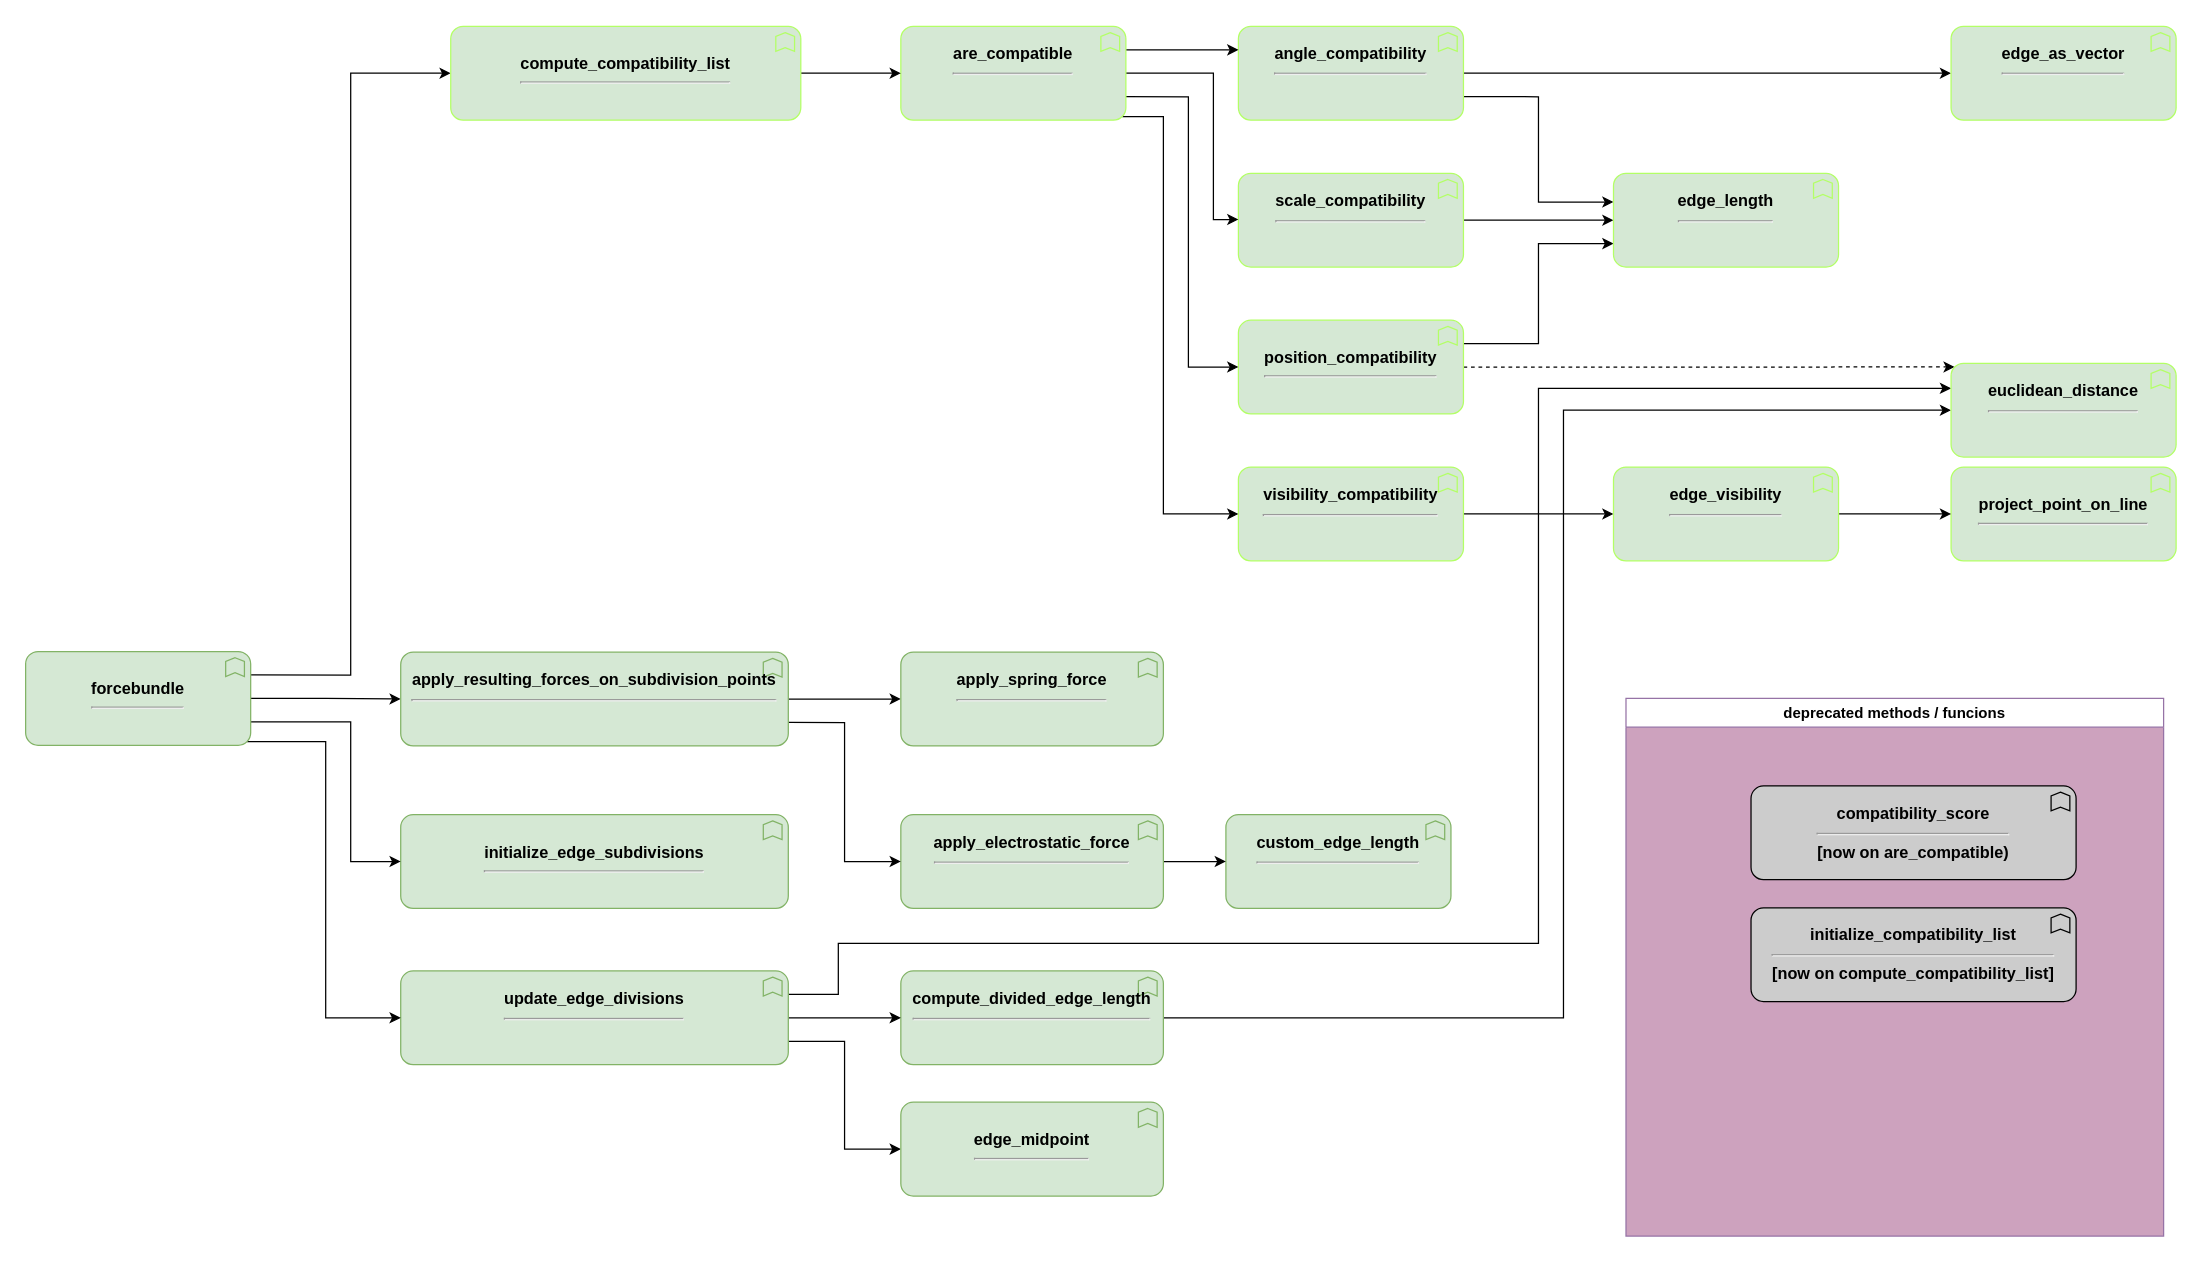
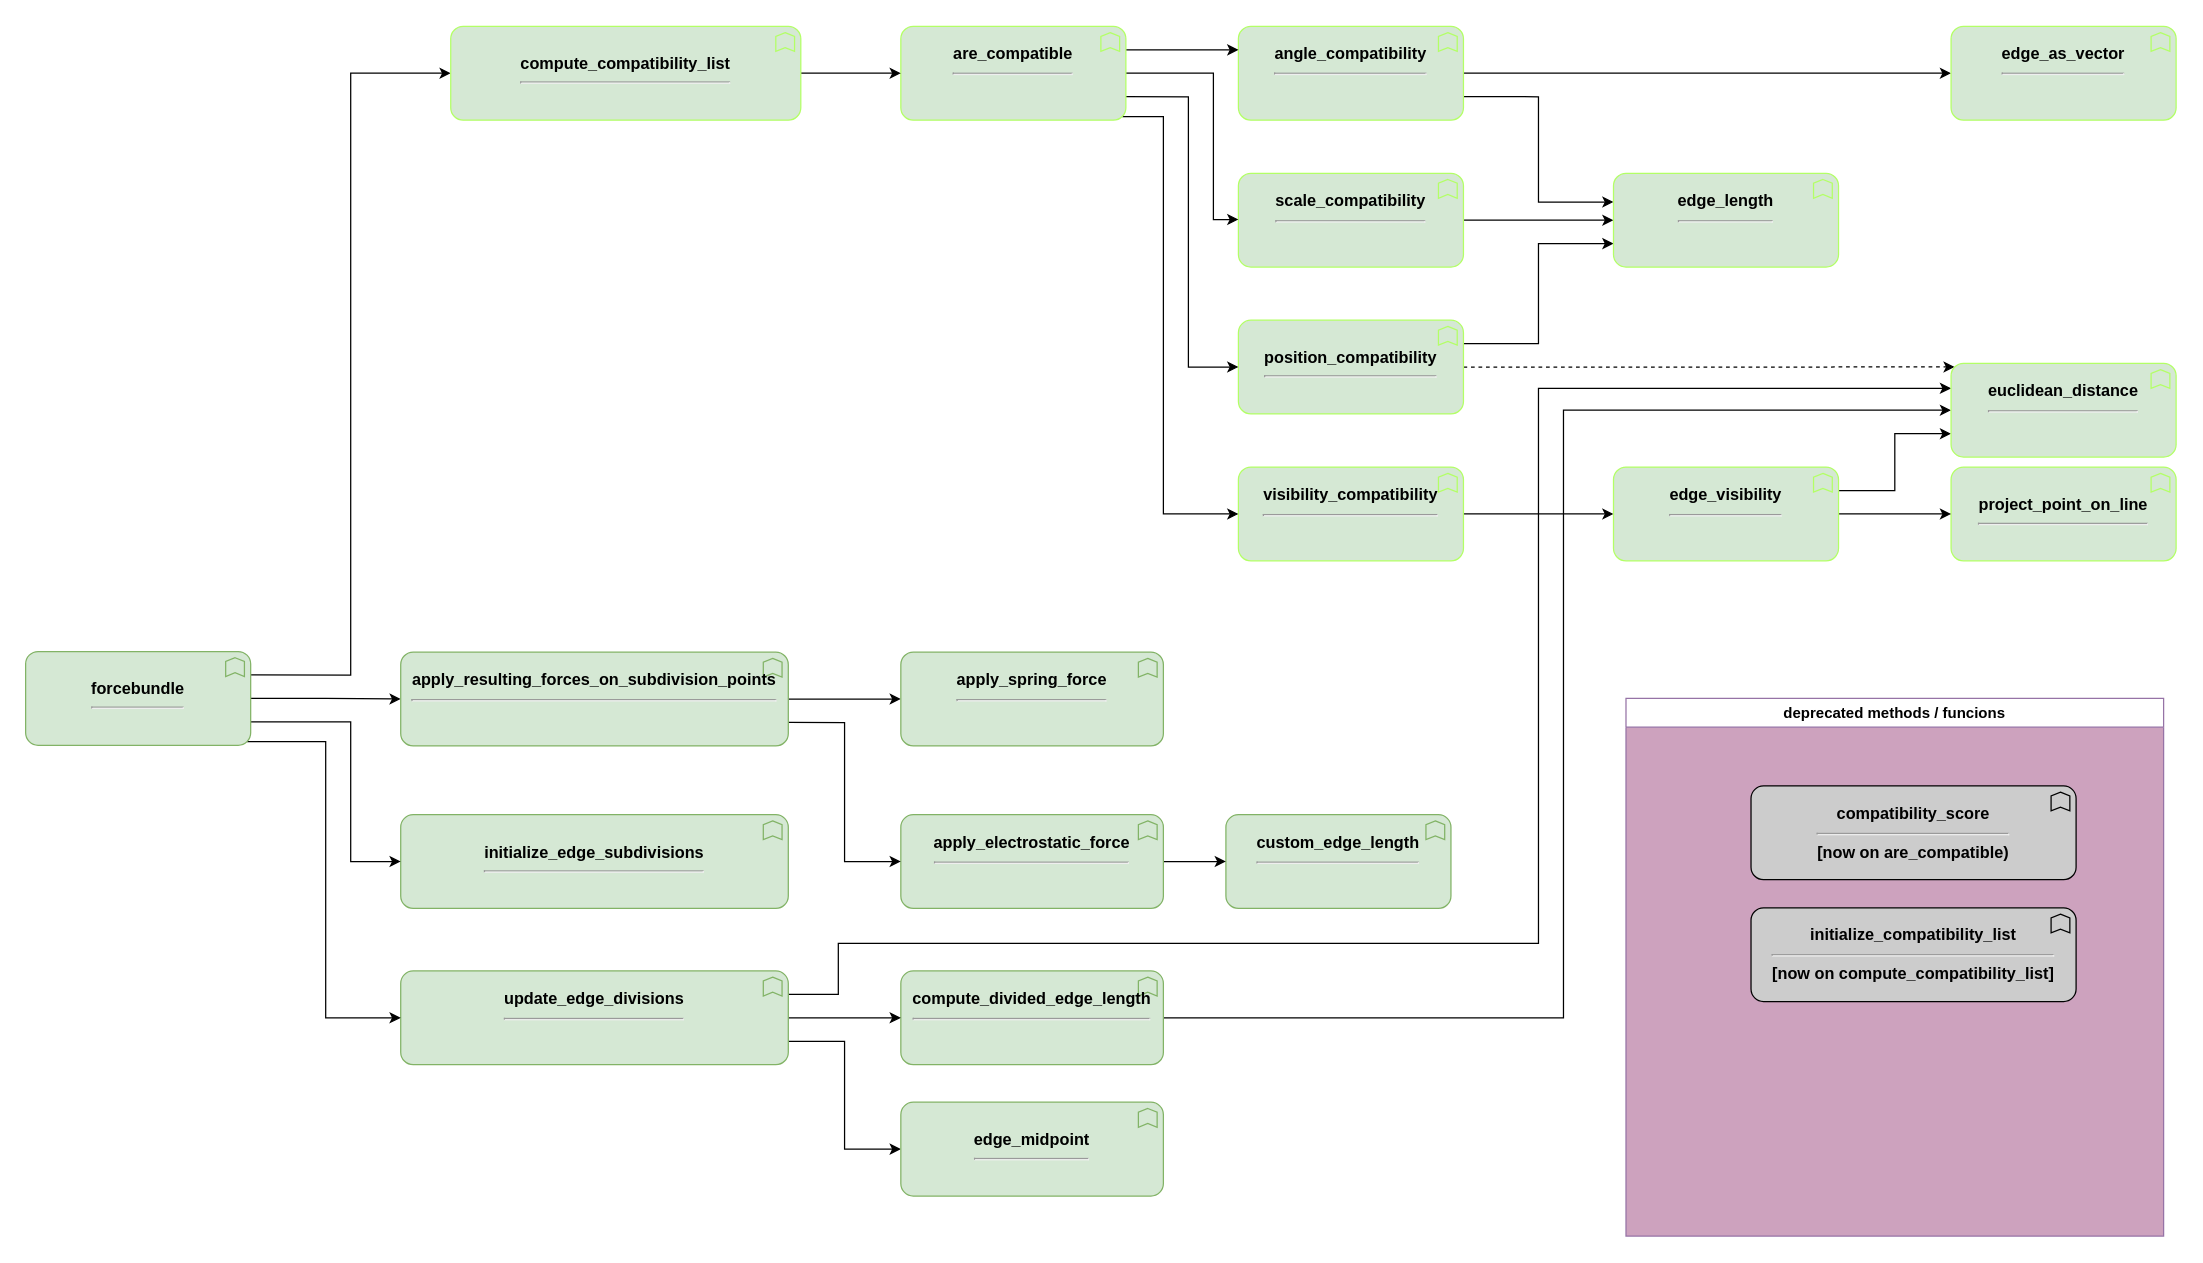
none -> (1894, 466)
